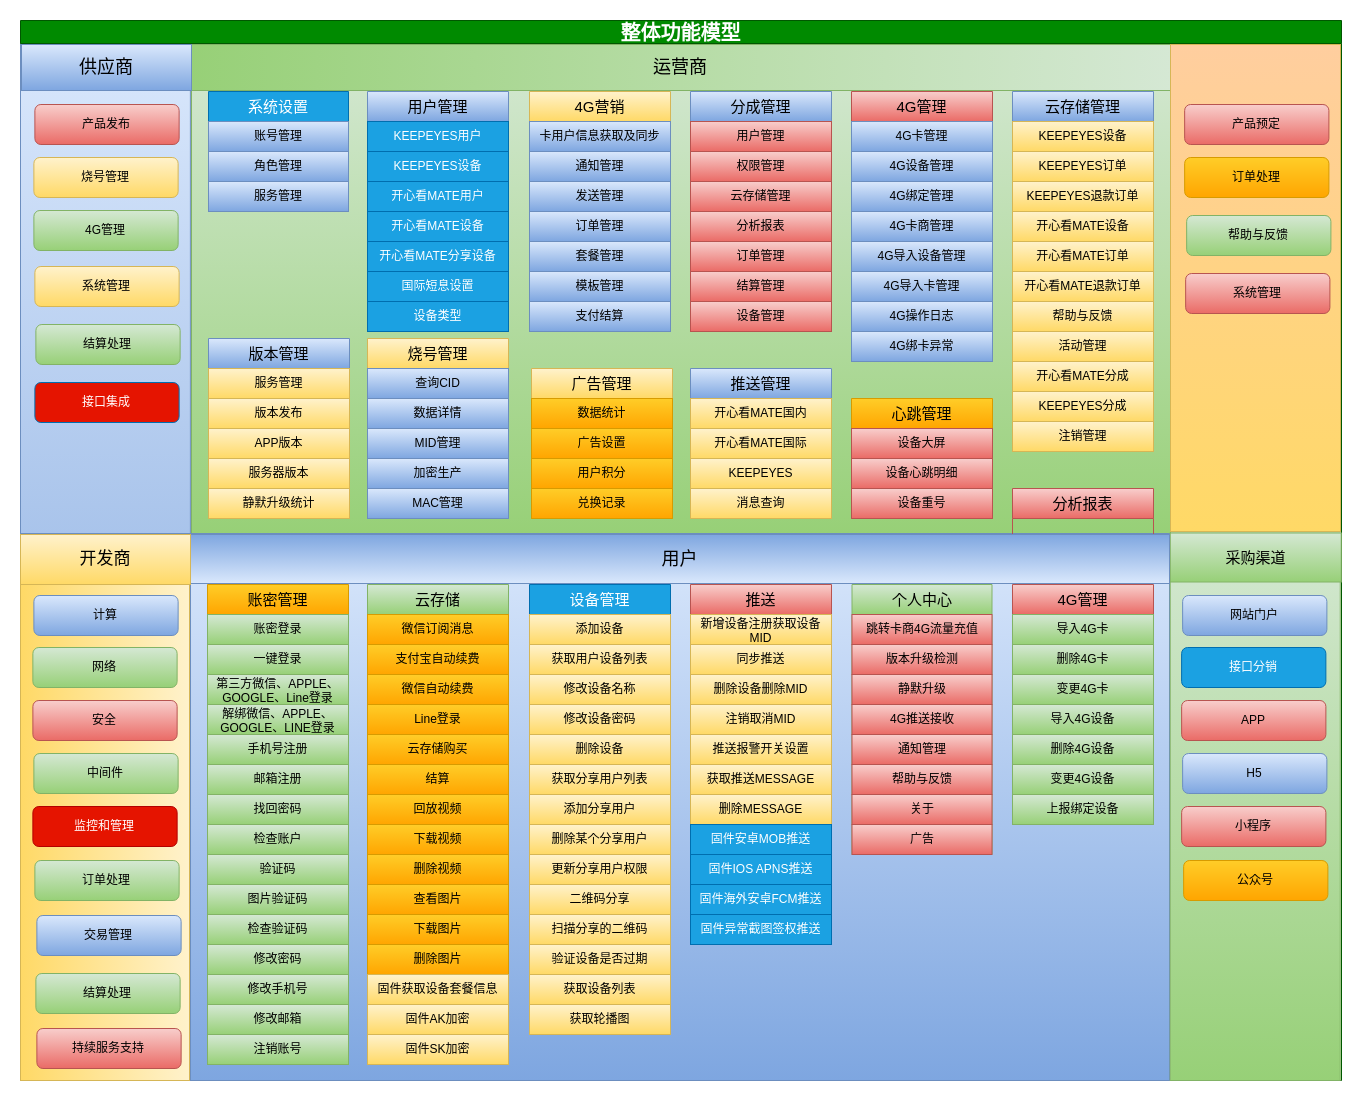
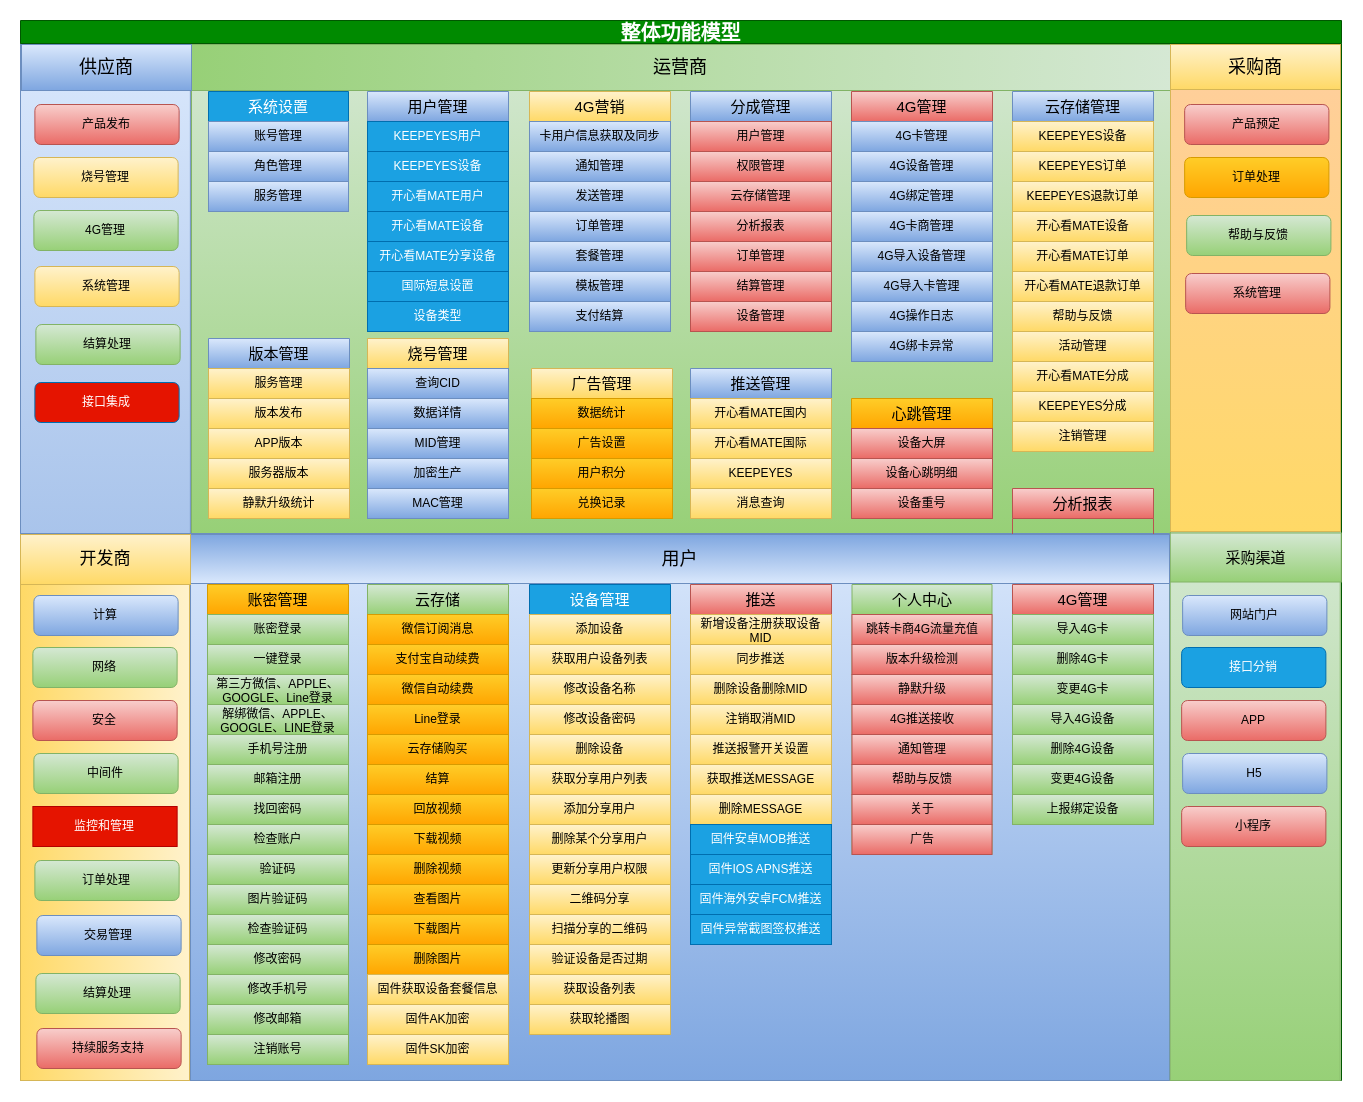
none -> (1256, 67)
(105, 827) -> (105, 827)
(1256, 881) -> none
